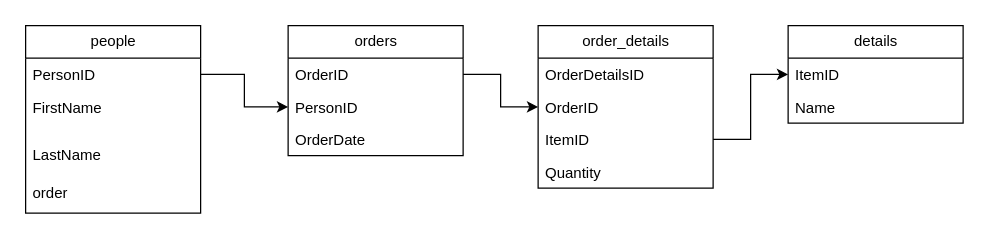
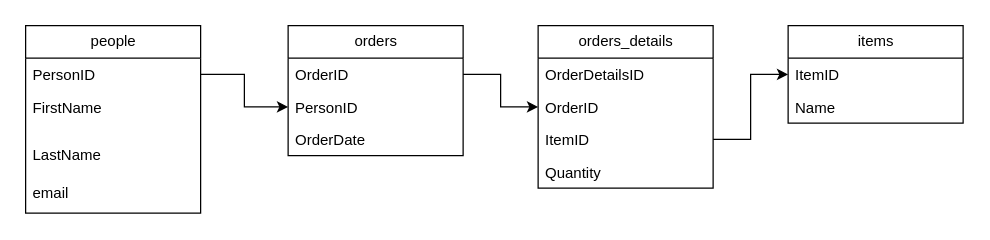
(626, 42) -> (626, 42)
(876, 42) -> (876, 42)
(54, 193) -> (50, 193)
